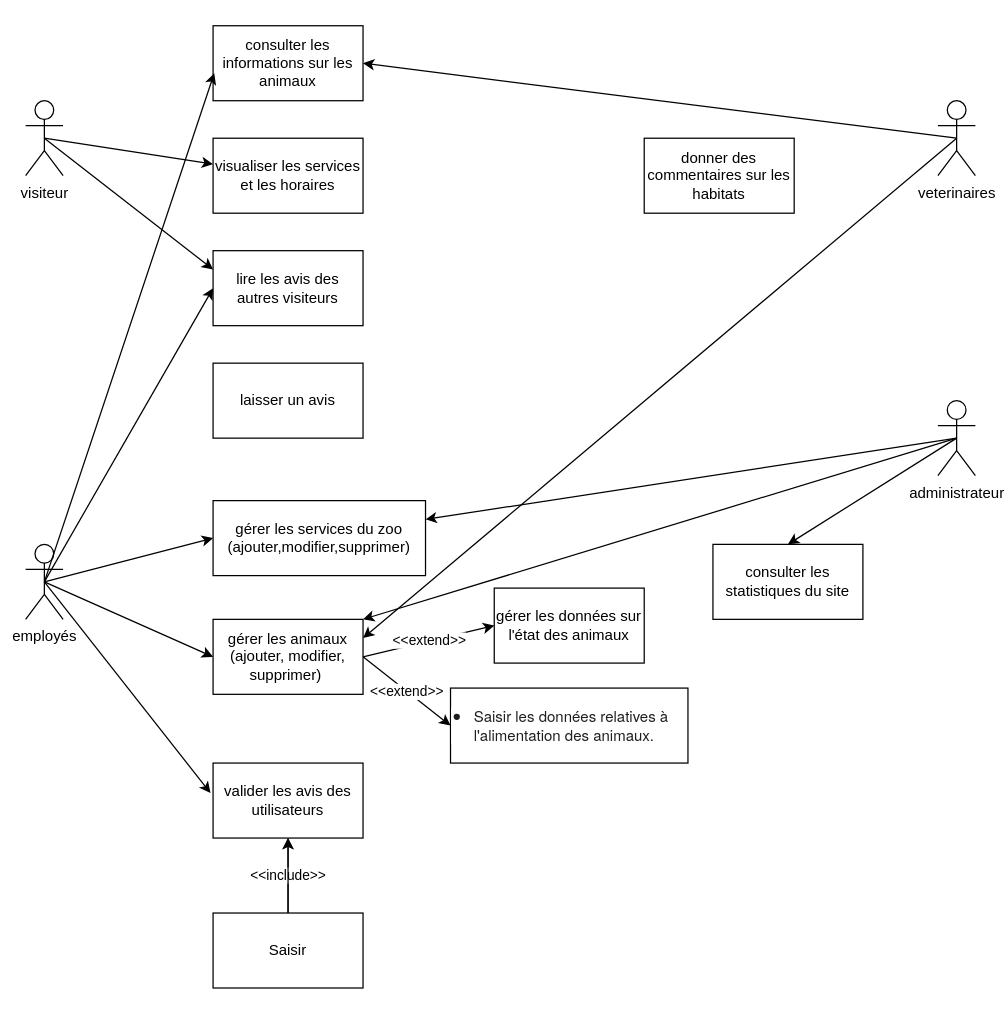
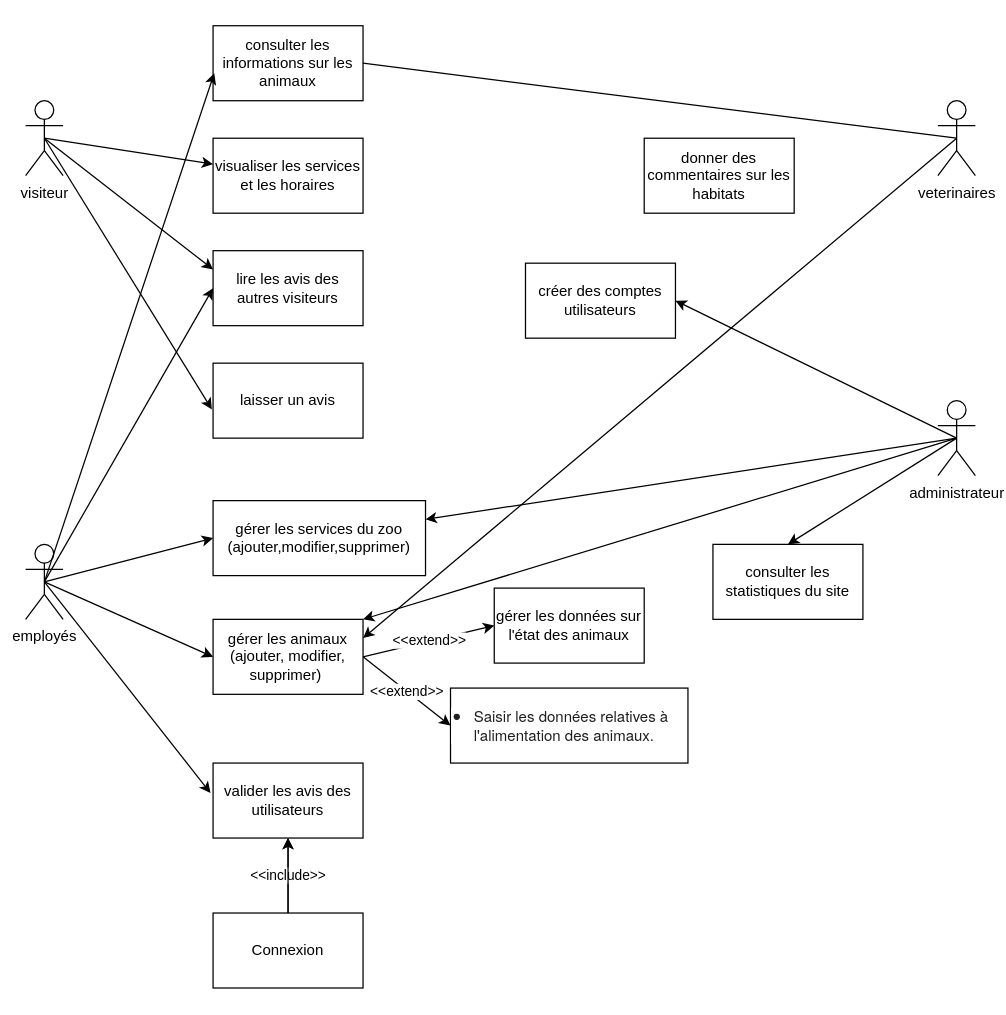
(373, 64) -> (369, 64)
none -> (129, 275)
none -> (601, 301)
none -> (818, 370)
(288, 951) -> (288, 951)
